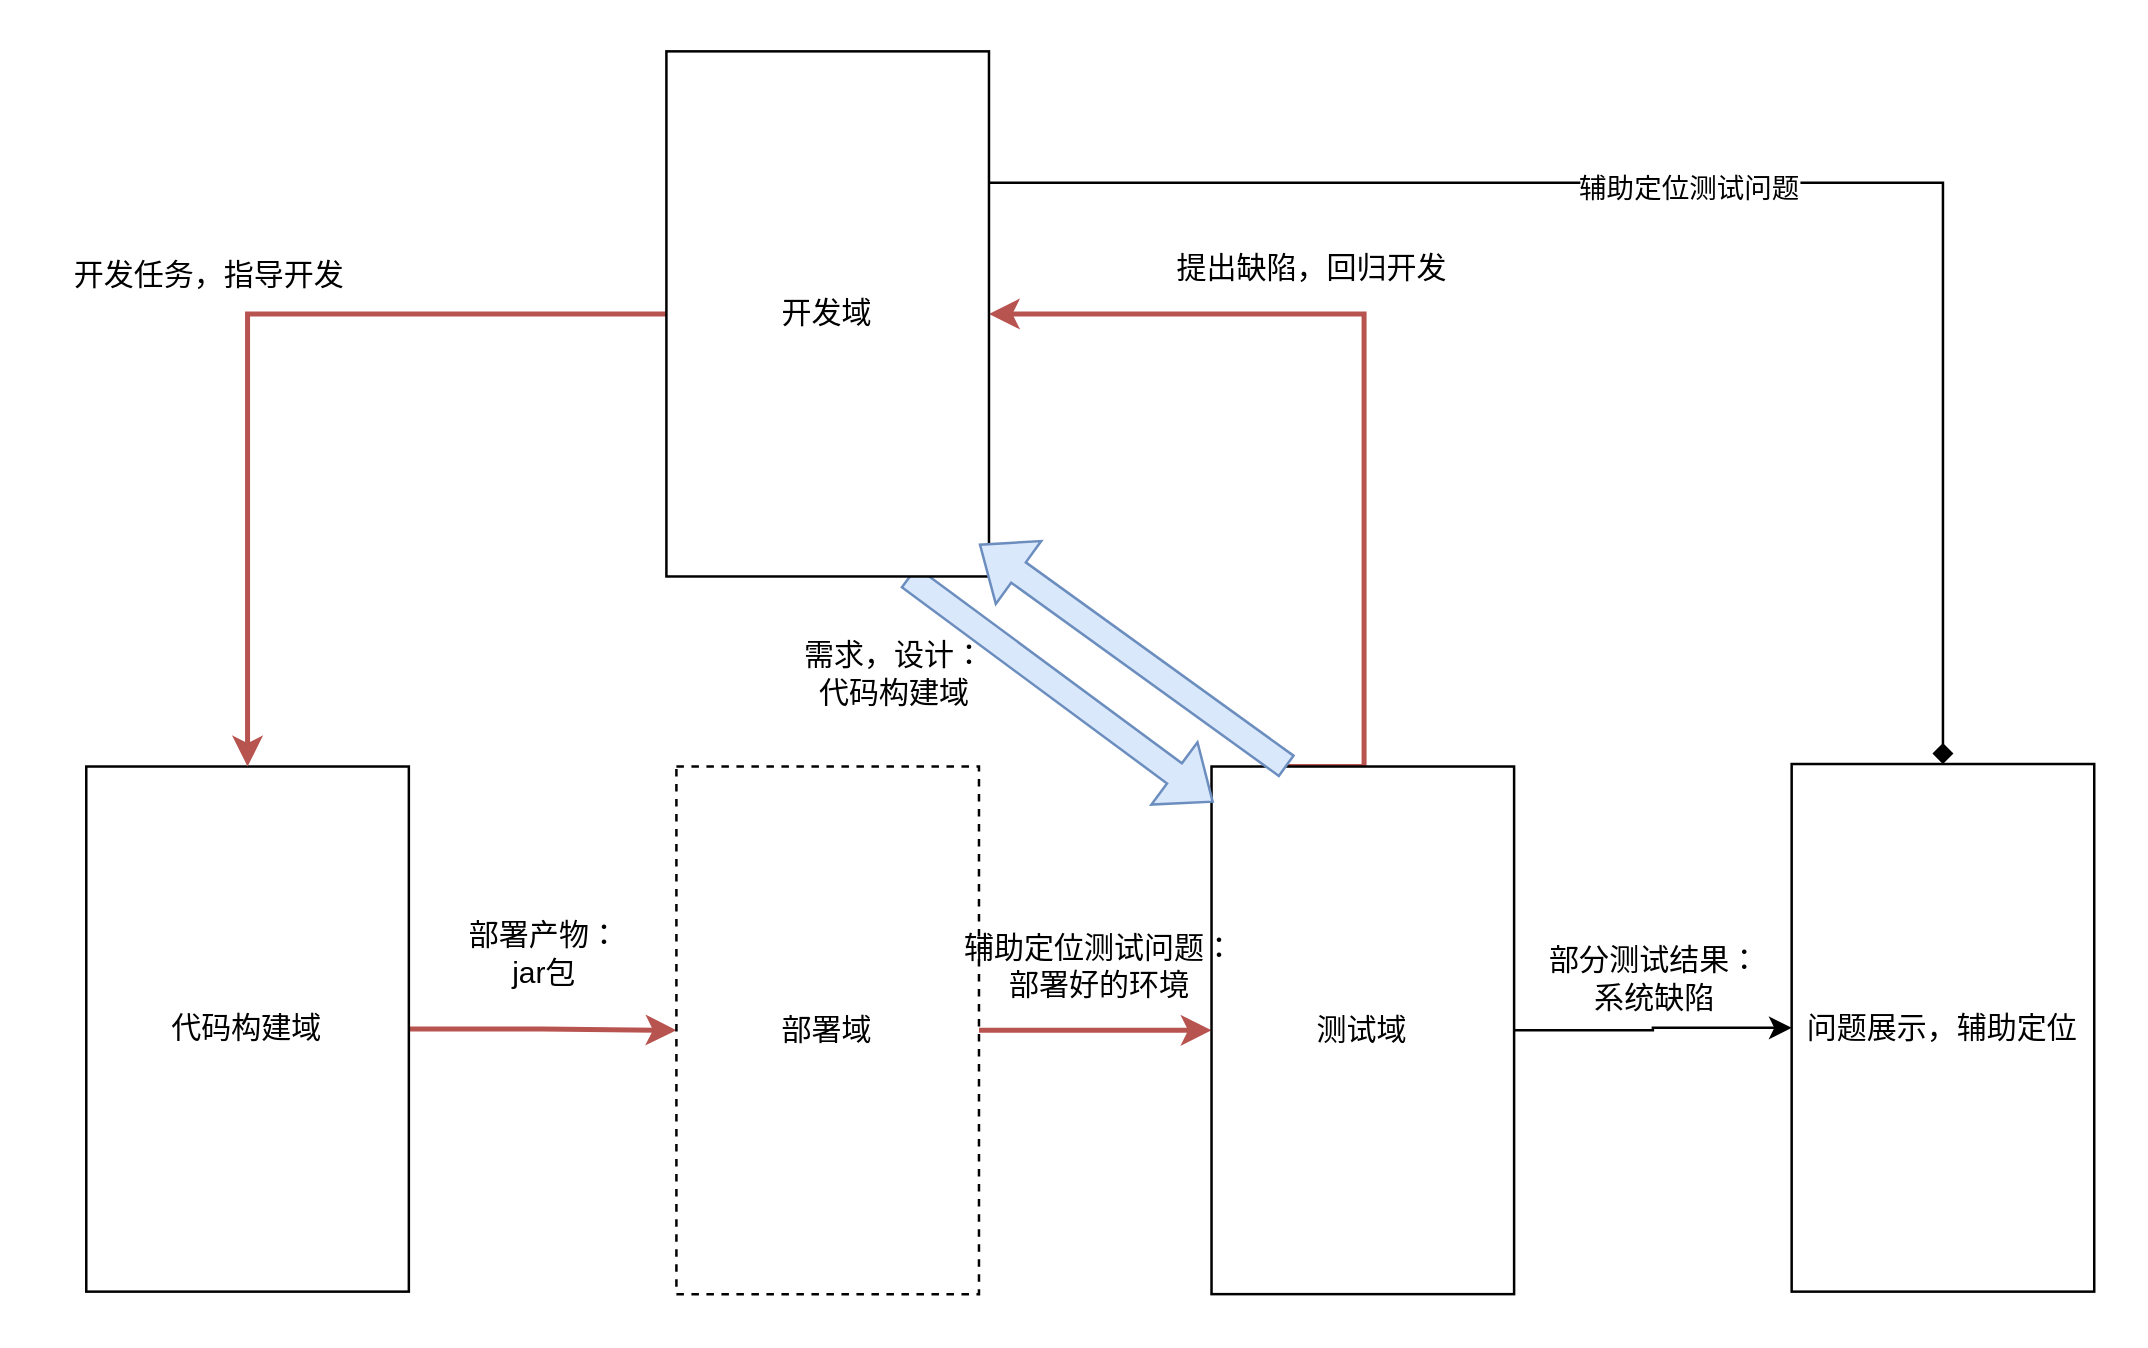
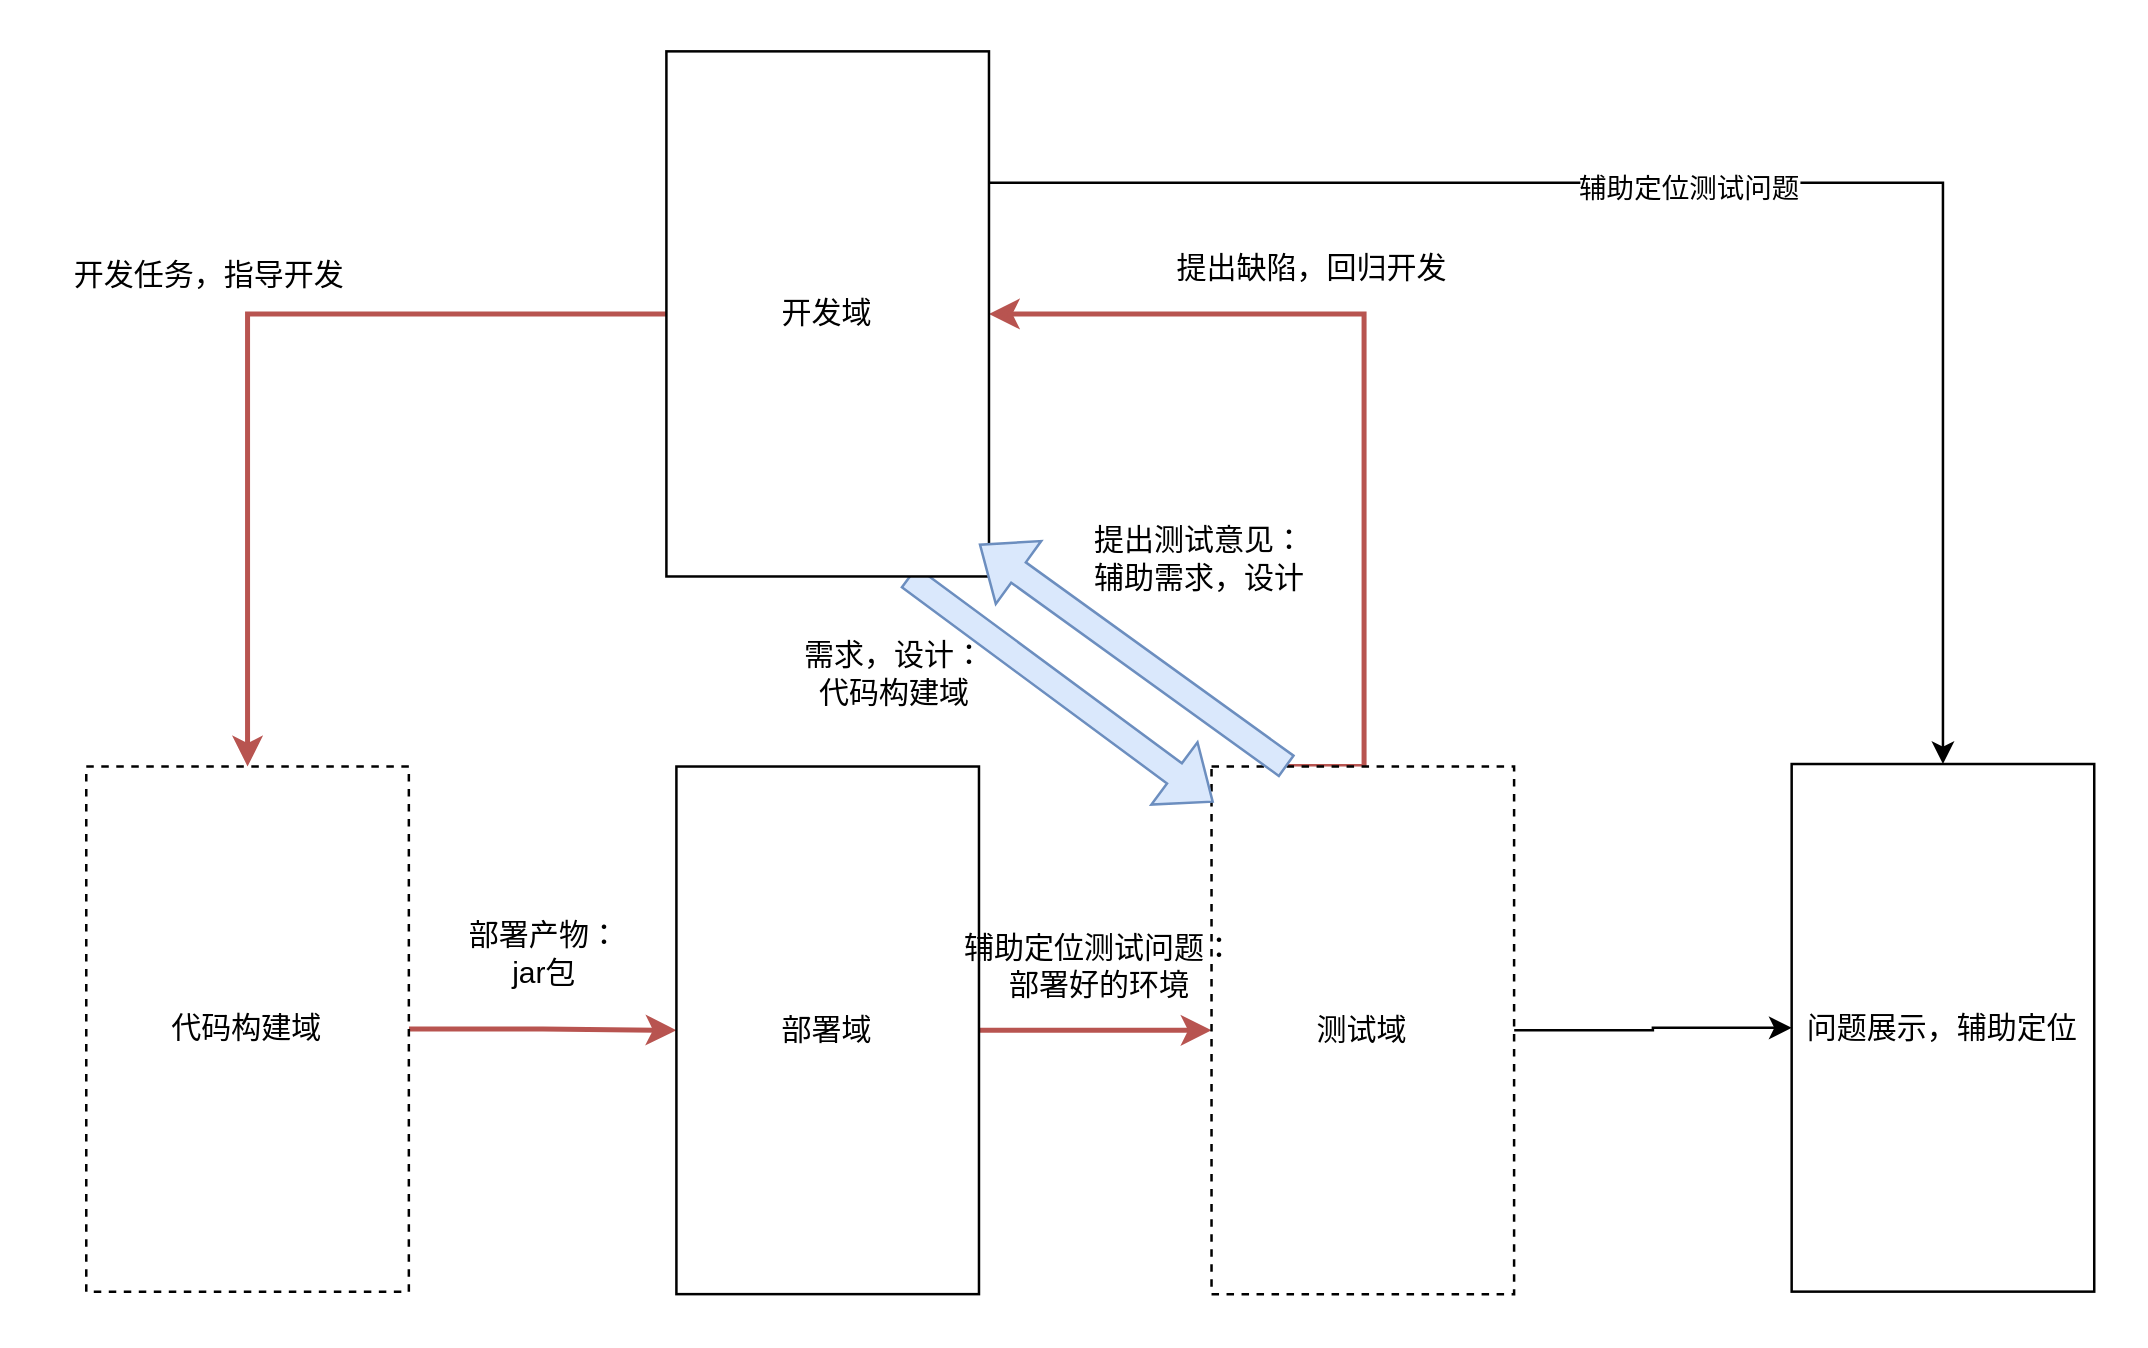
none -> (1199, 558)
(1943, 743) -> (1943, 745)
(1654, 979) -> none
(248, 1029) -> (248, 1029)
(828, 1030) -> (828, 1030)
(1363, 1030) -> (1363, 1030)
